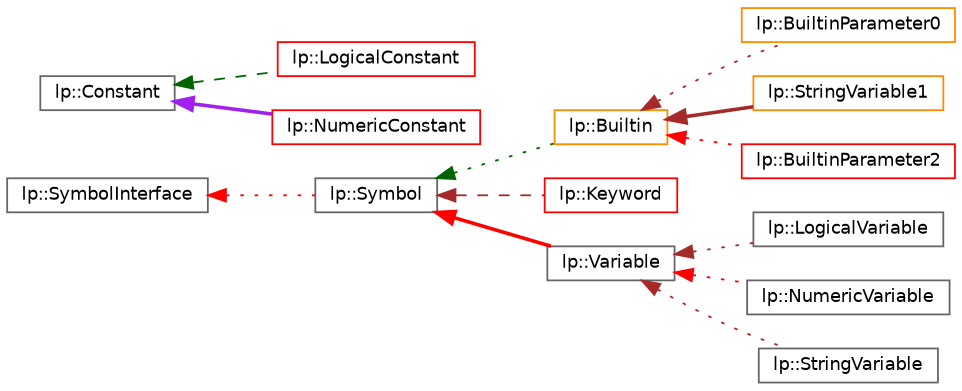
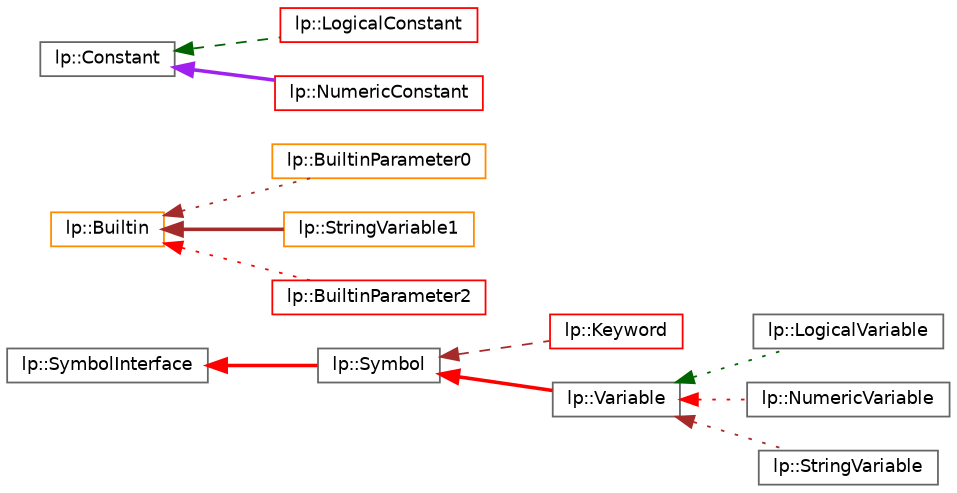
(504, 158) -> none
(270, 195) -> (272, 366)
(723, 247) -> (741, 363)
